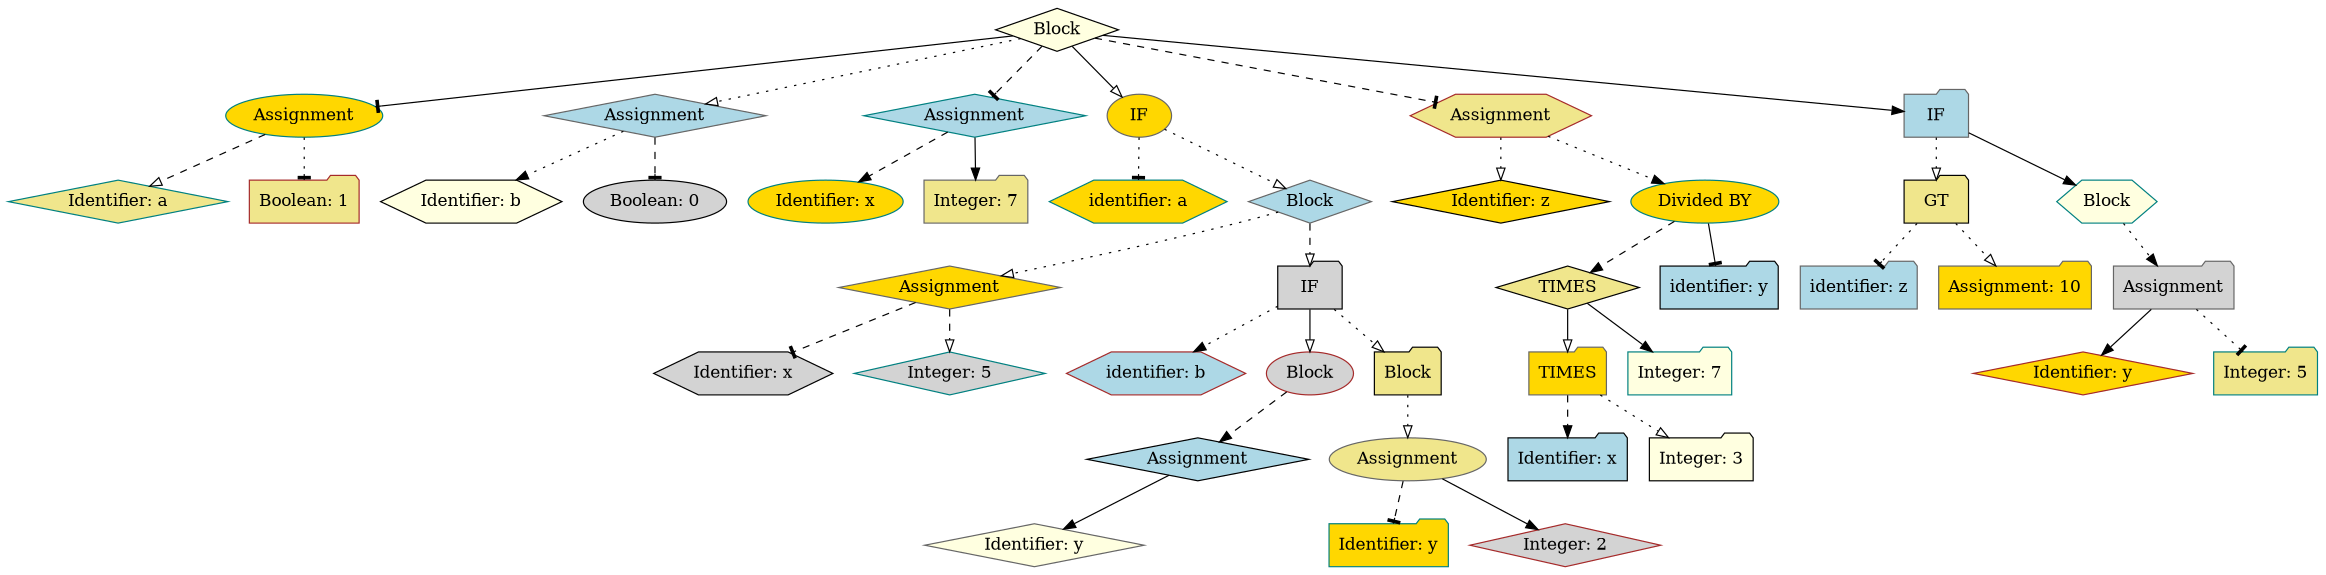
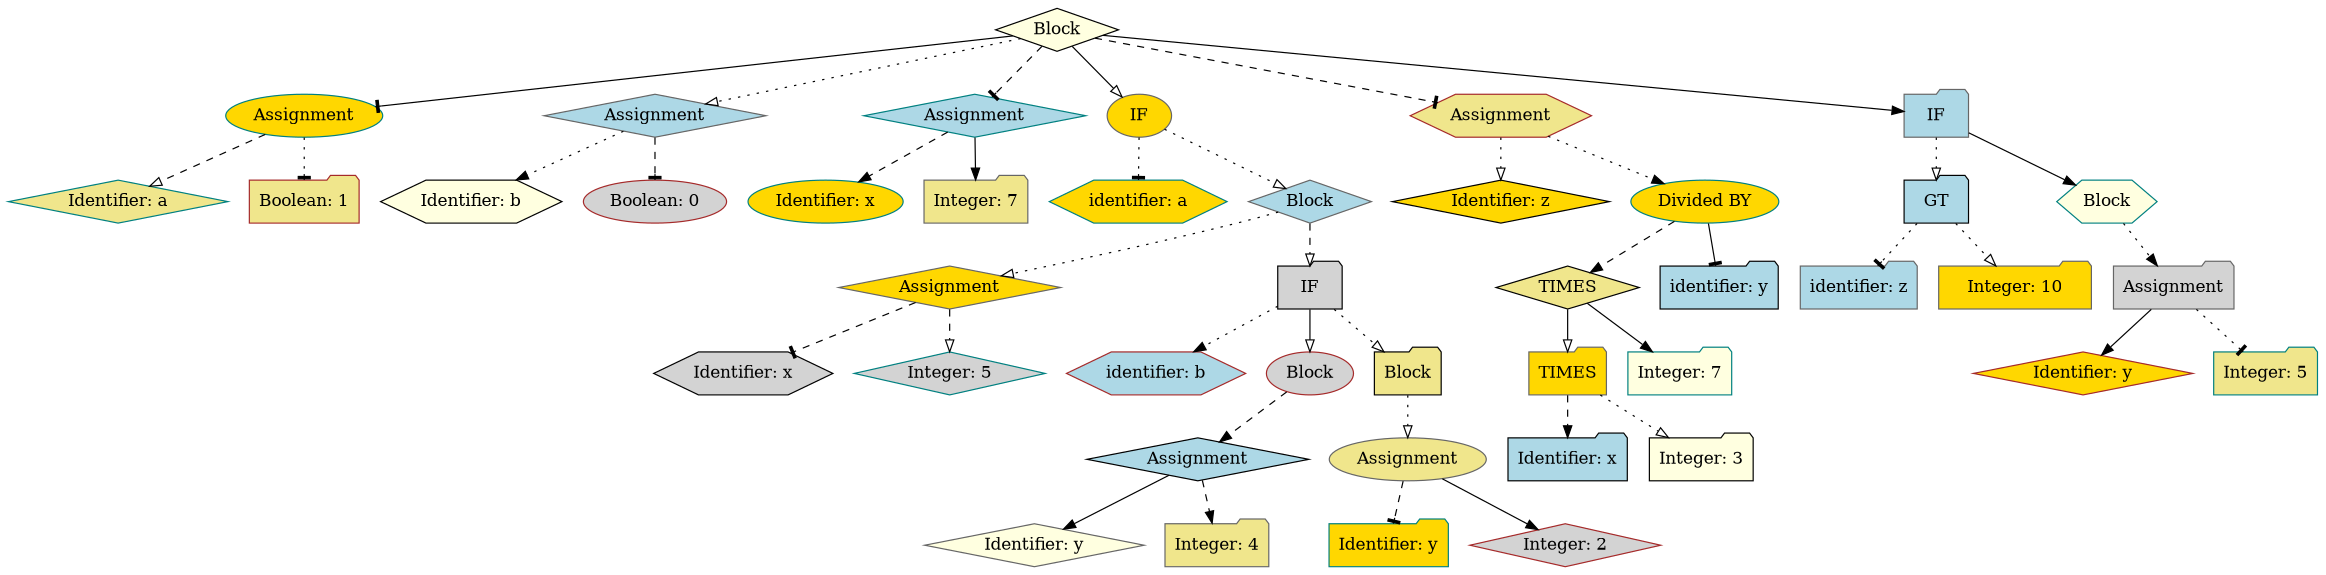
(655, 202) -> (655, 202)
(1936, 202) -> (1936, 202)
(2015, 288) -> (2015, 288)
none -> (1217, 545)
